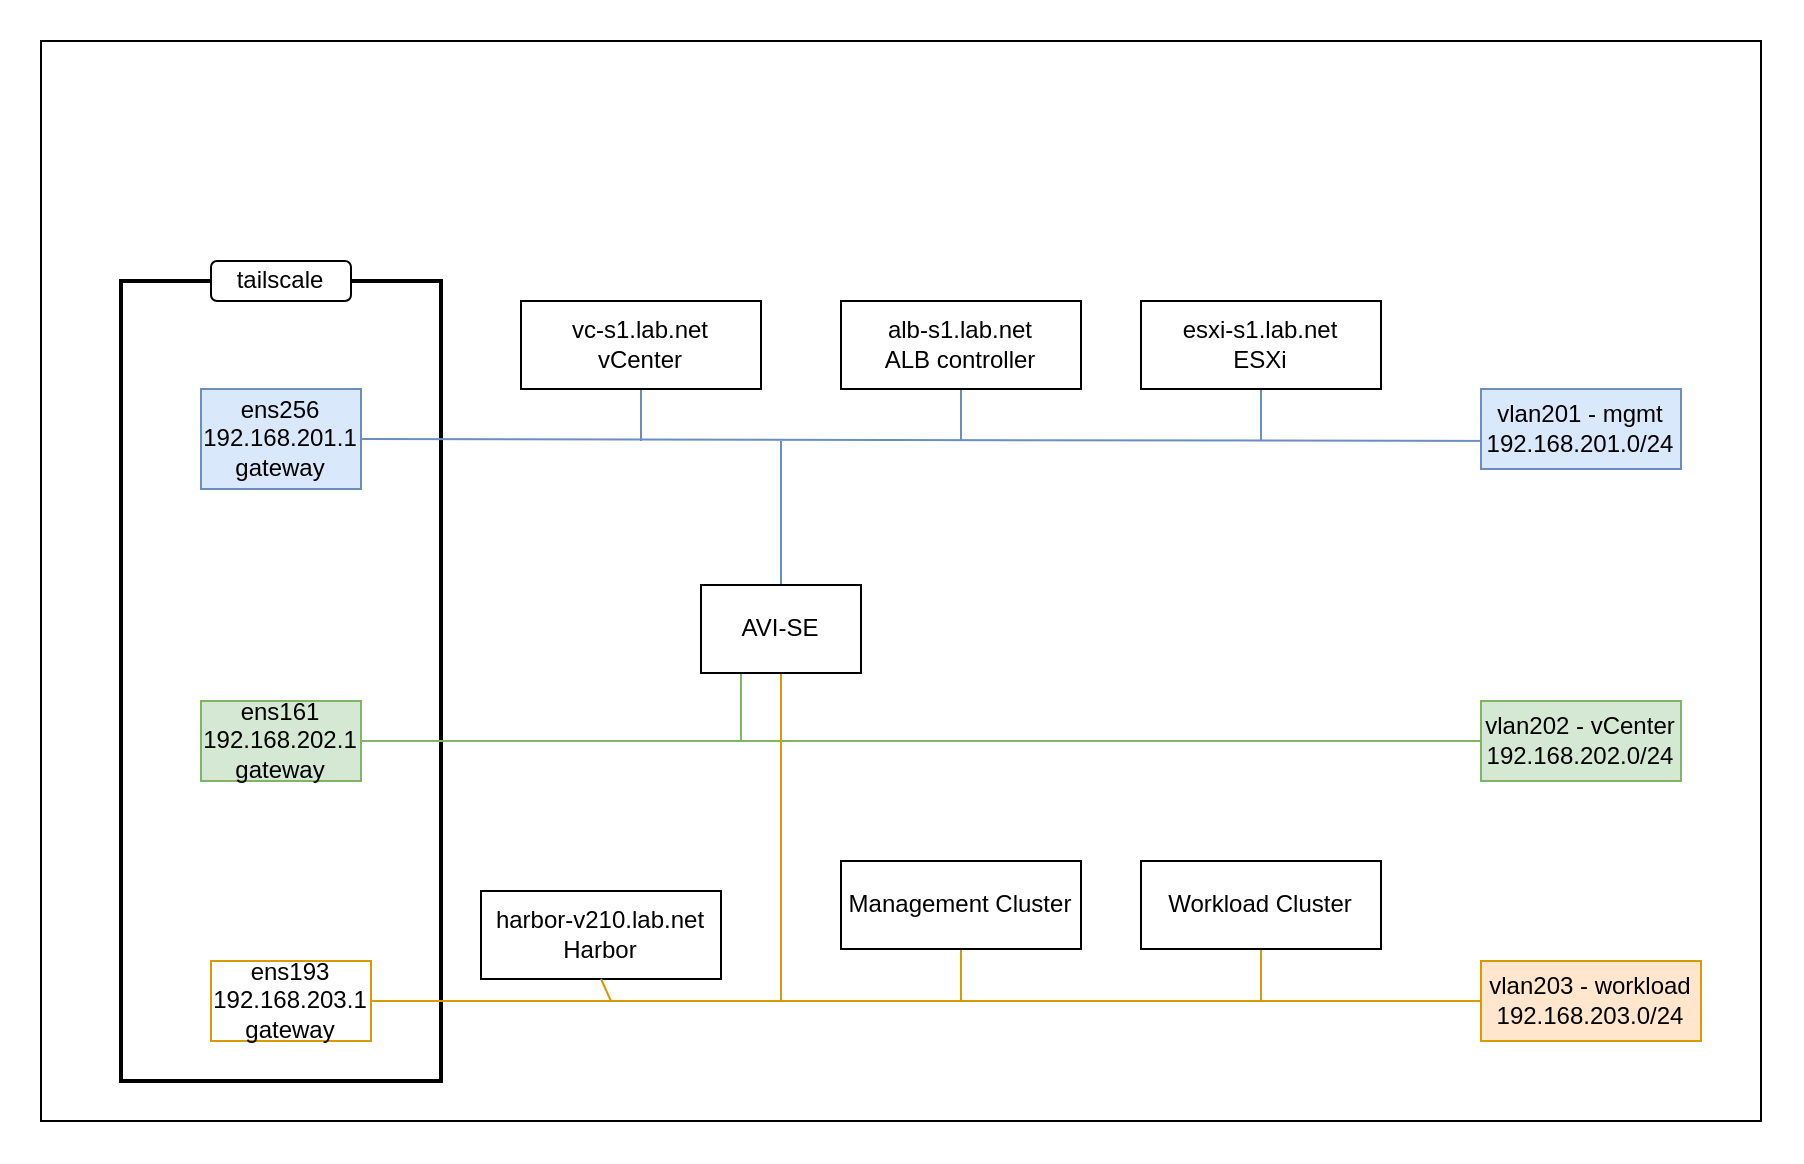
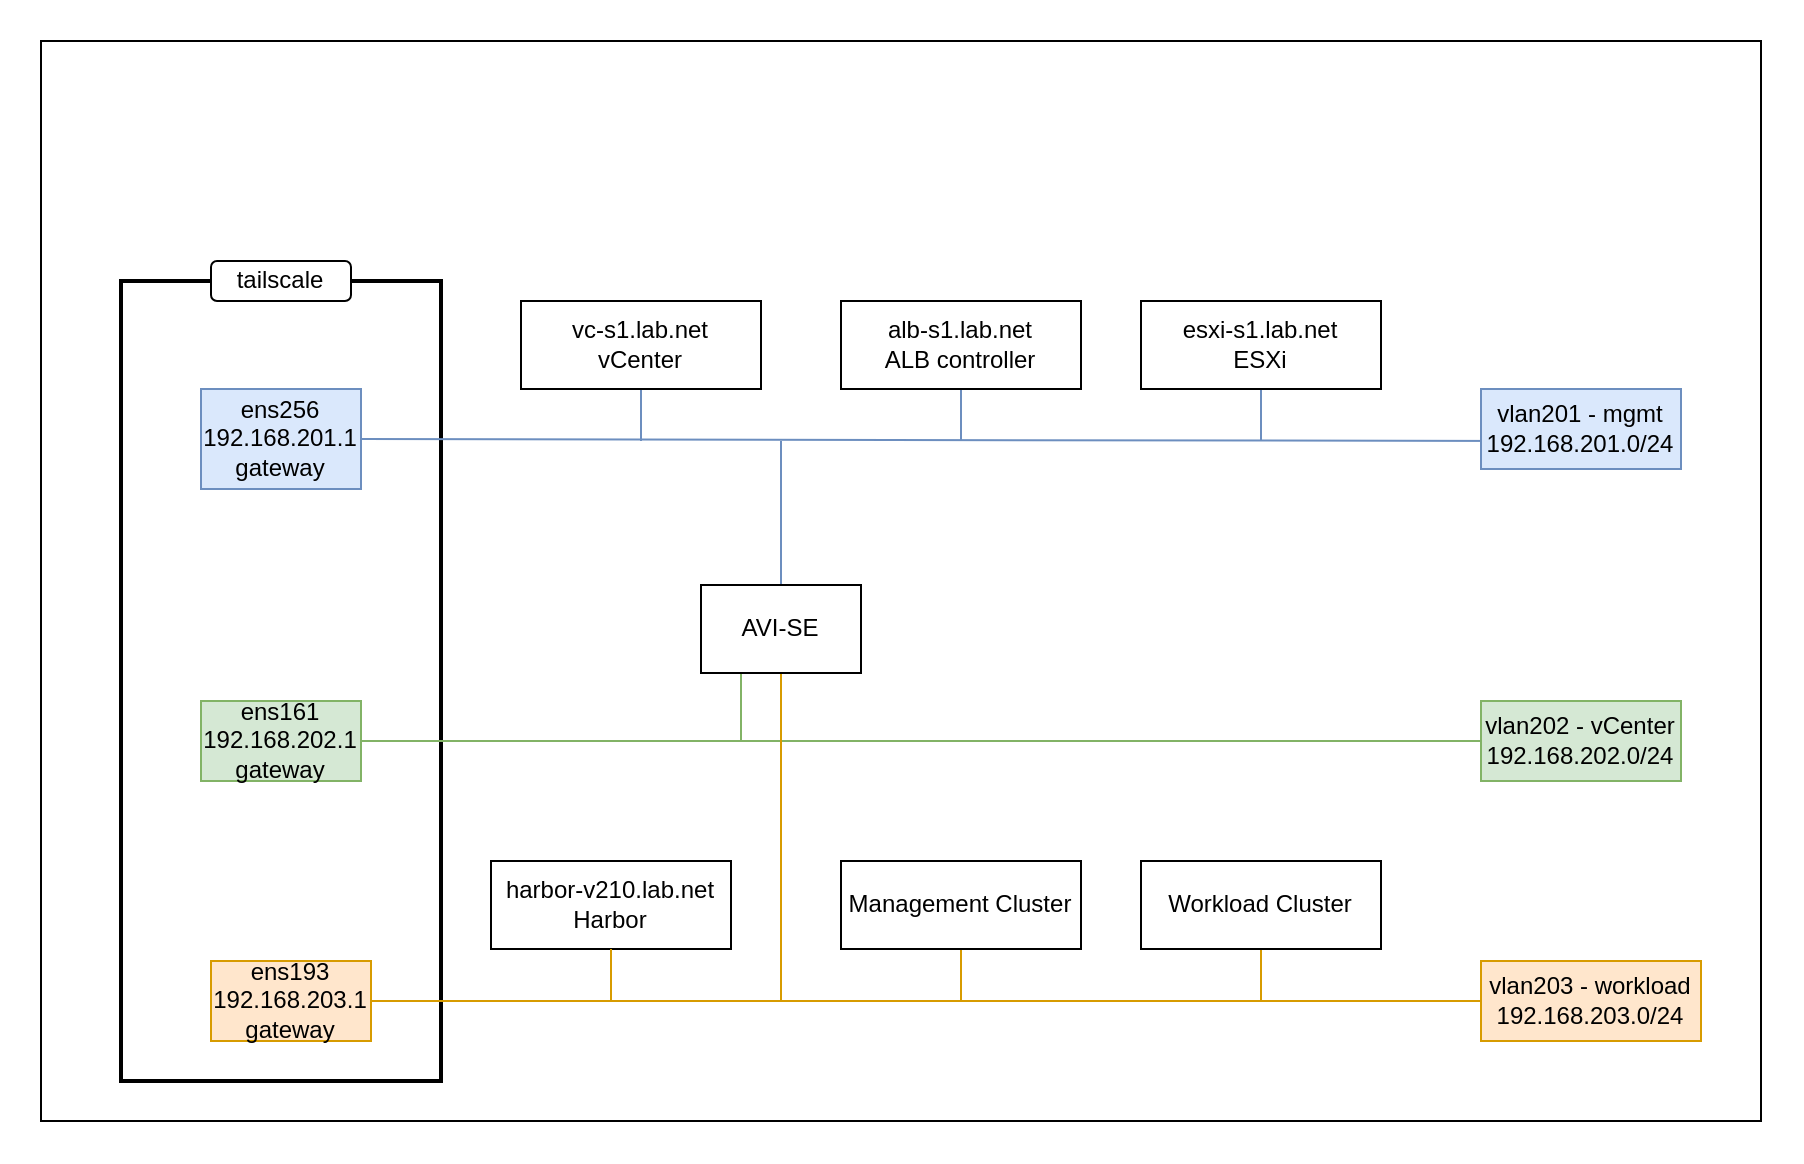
(601, 935) -> (611, 905)
(291, 1001) -> (291, 1001)
